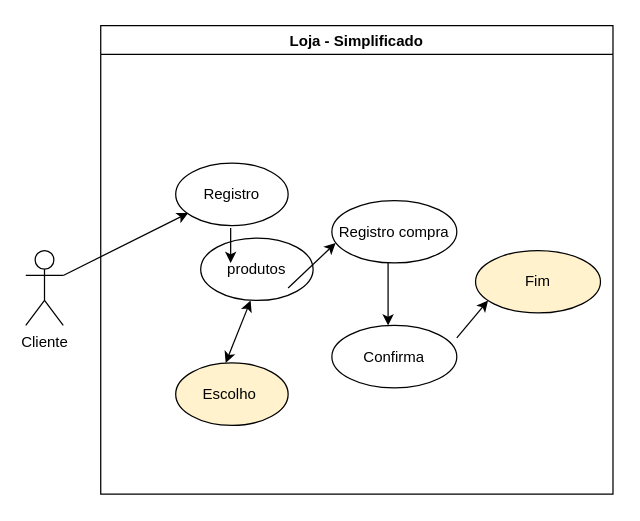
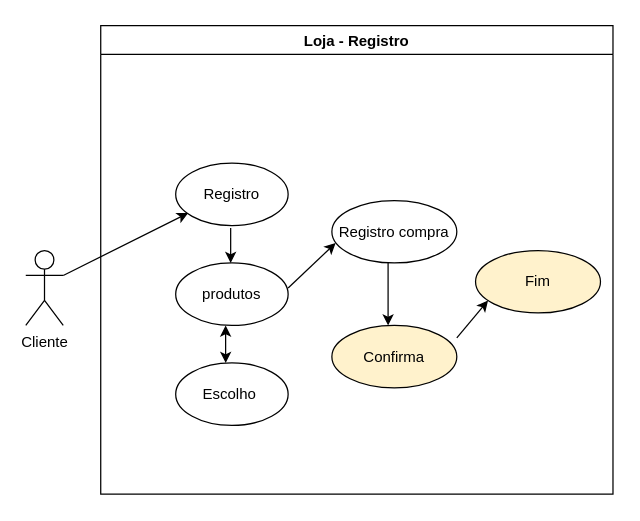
(356, 41) -> (356, 41)
(257, 269) -> (232, 294)
(394, 357) -> (394, 357)
(232, 394) -> (232, 394)
